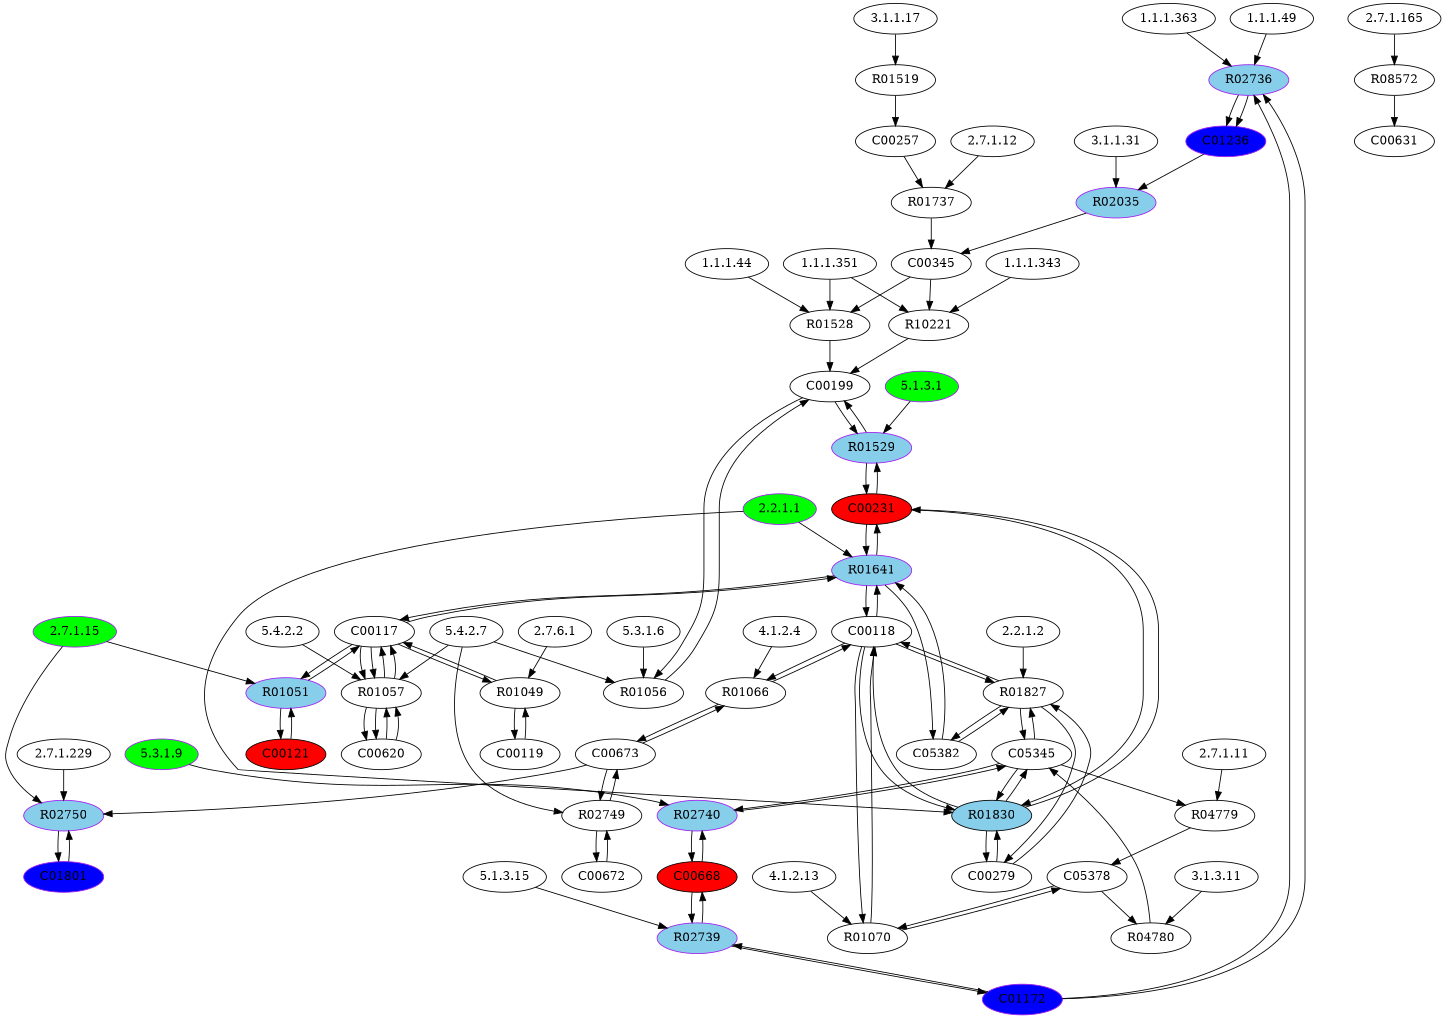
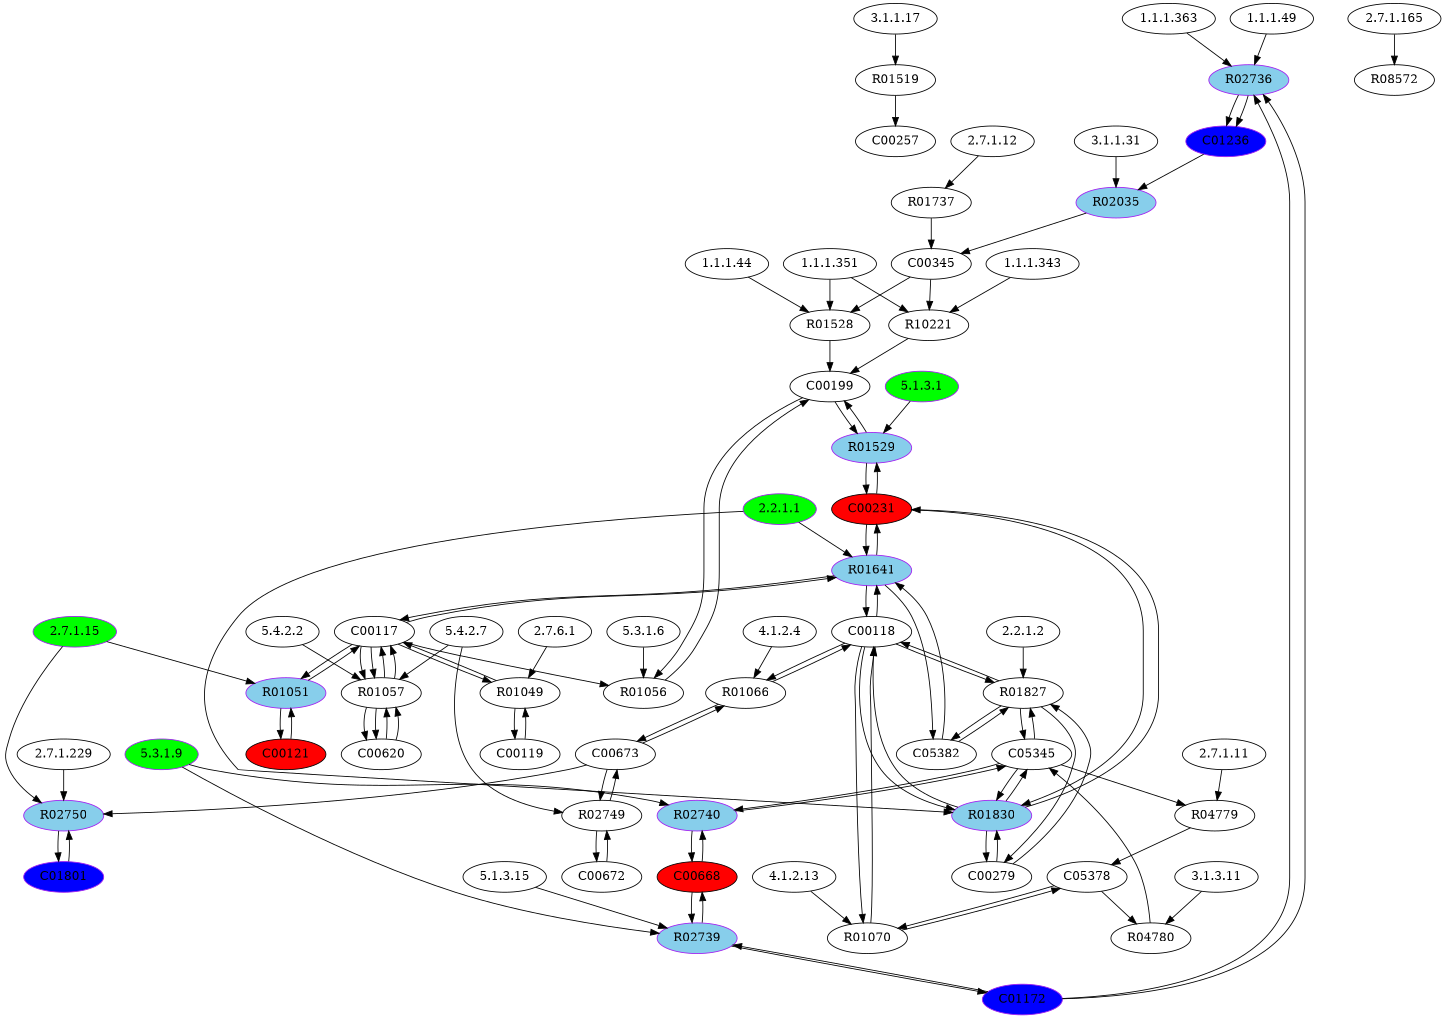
(1394, 141) -> none
(911, 168) -> none
(550, 661) -> (502, 664)
(992, 816) -> (992, 816)
none -> (408, 875)
